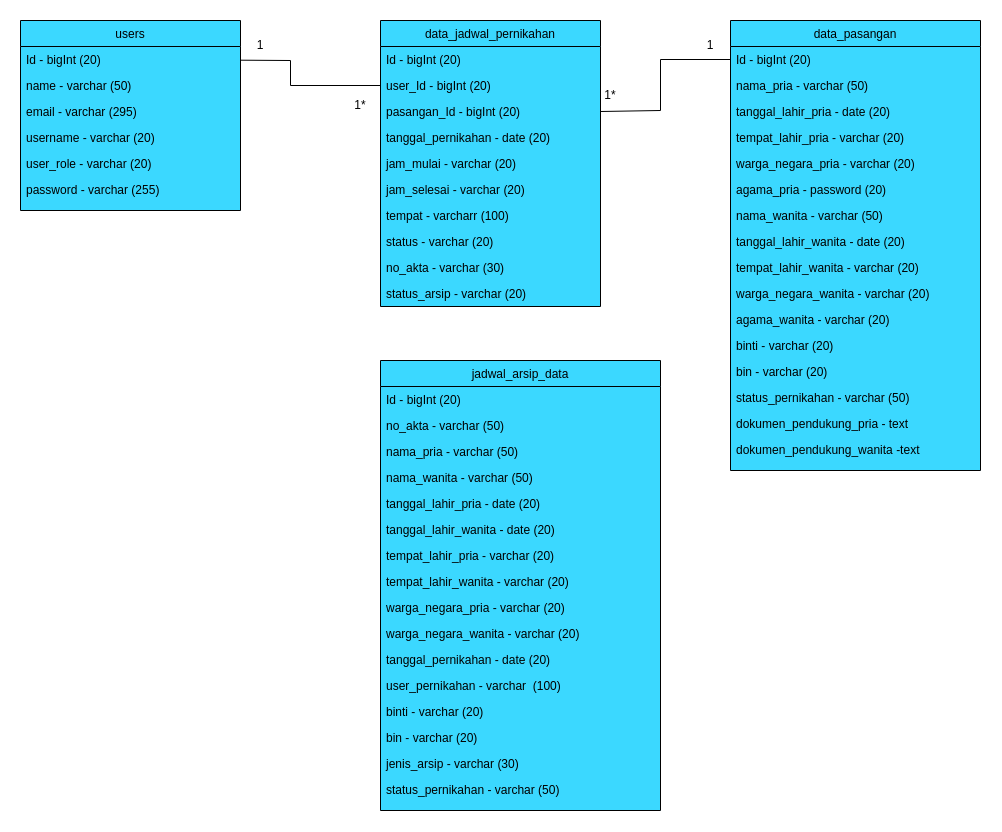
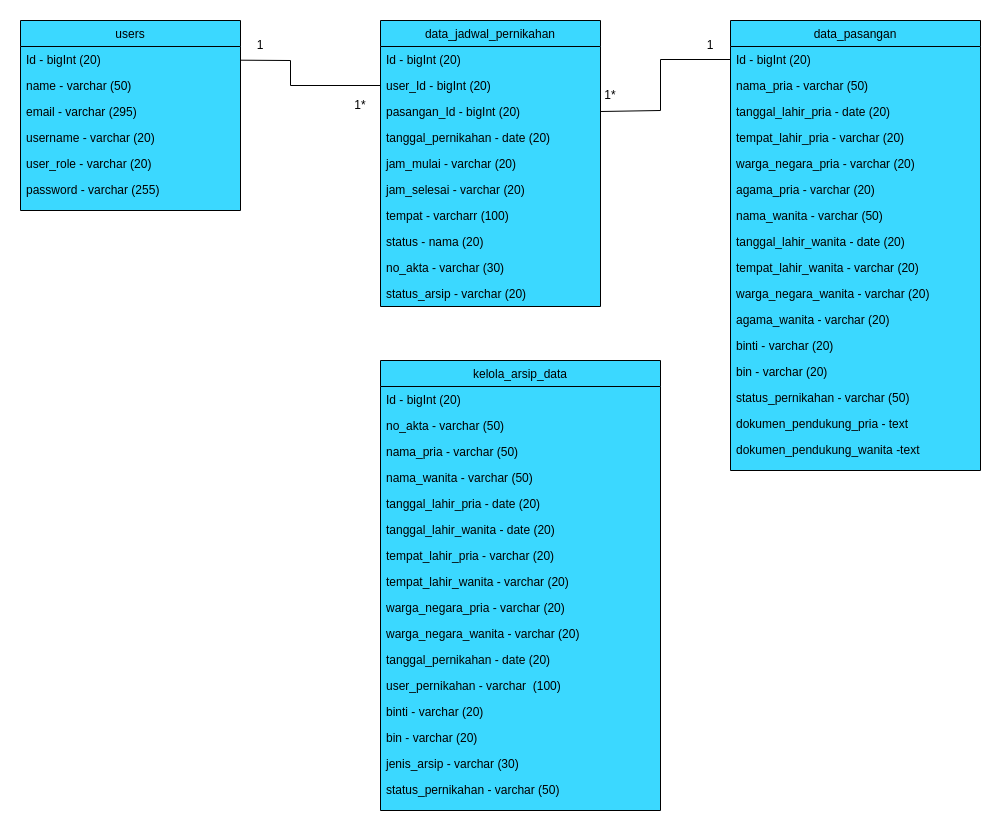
(817, 190) -> (814, 190)
(452, 242) -> (442, 242)
(520, 374) -> (520, 374)
